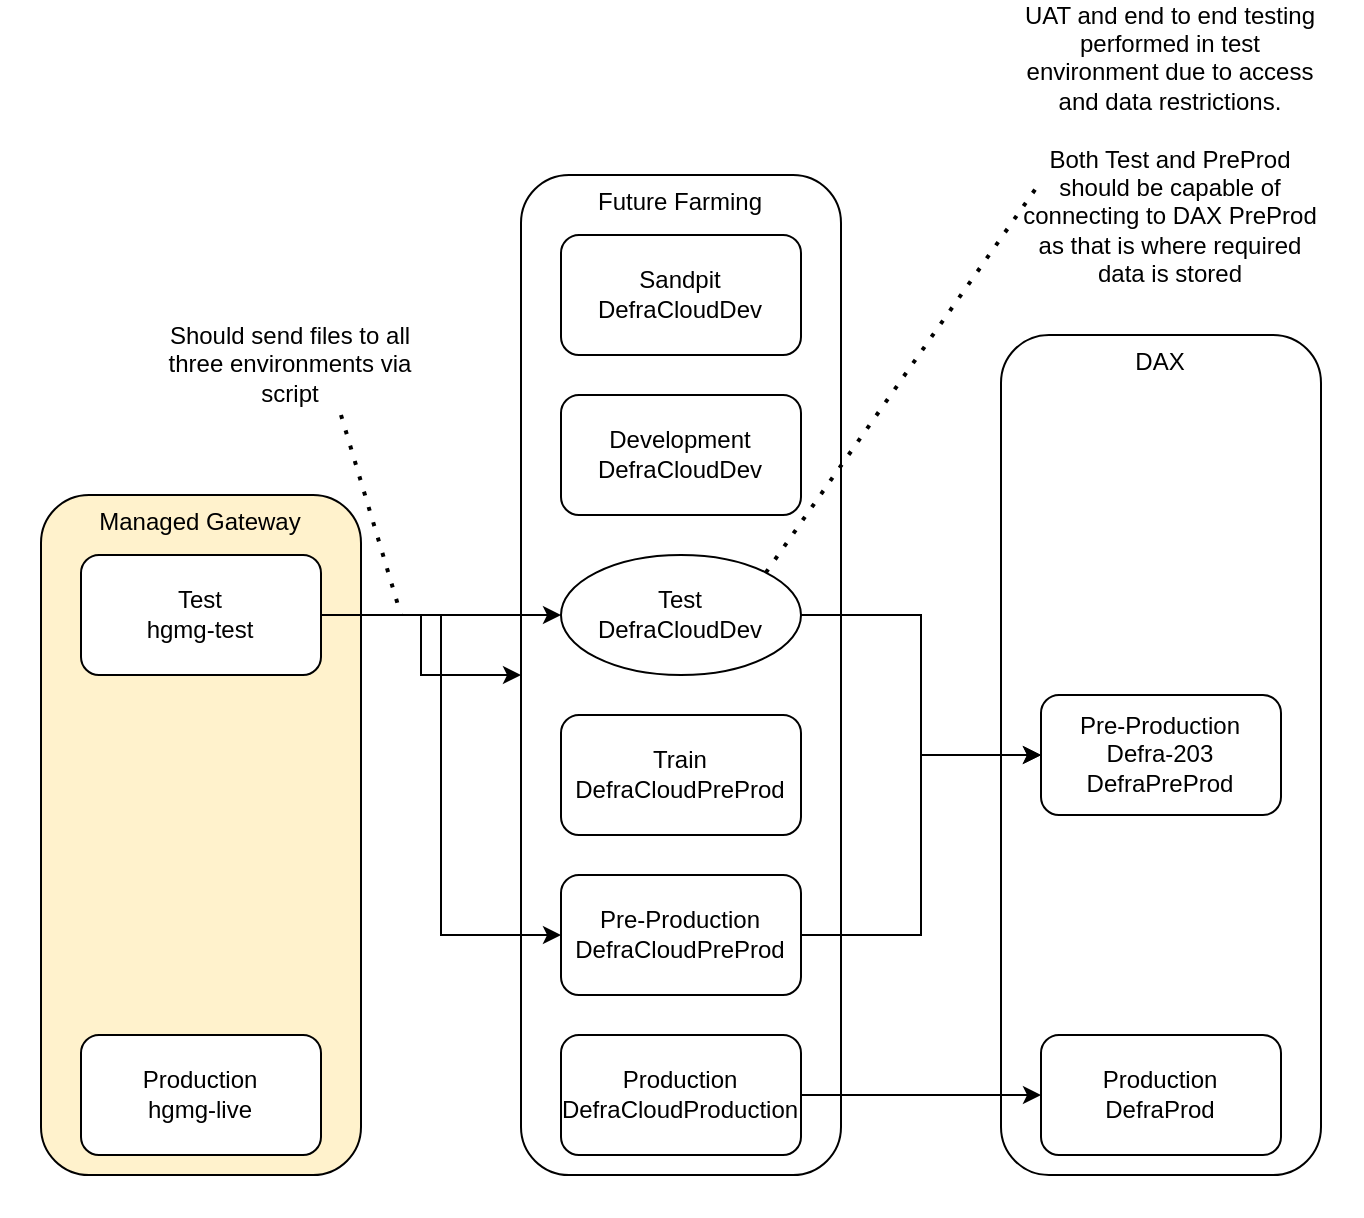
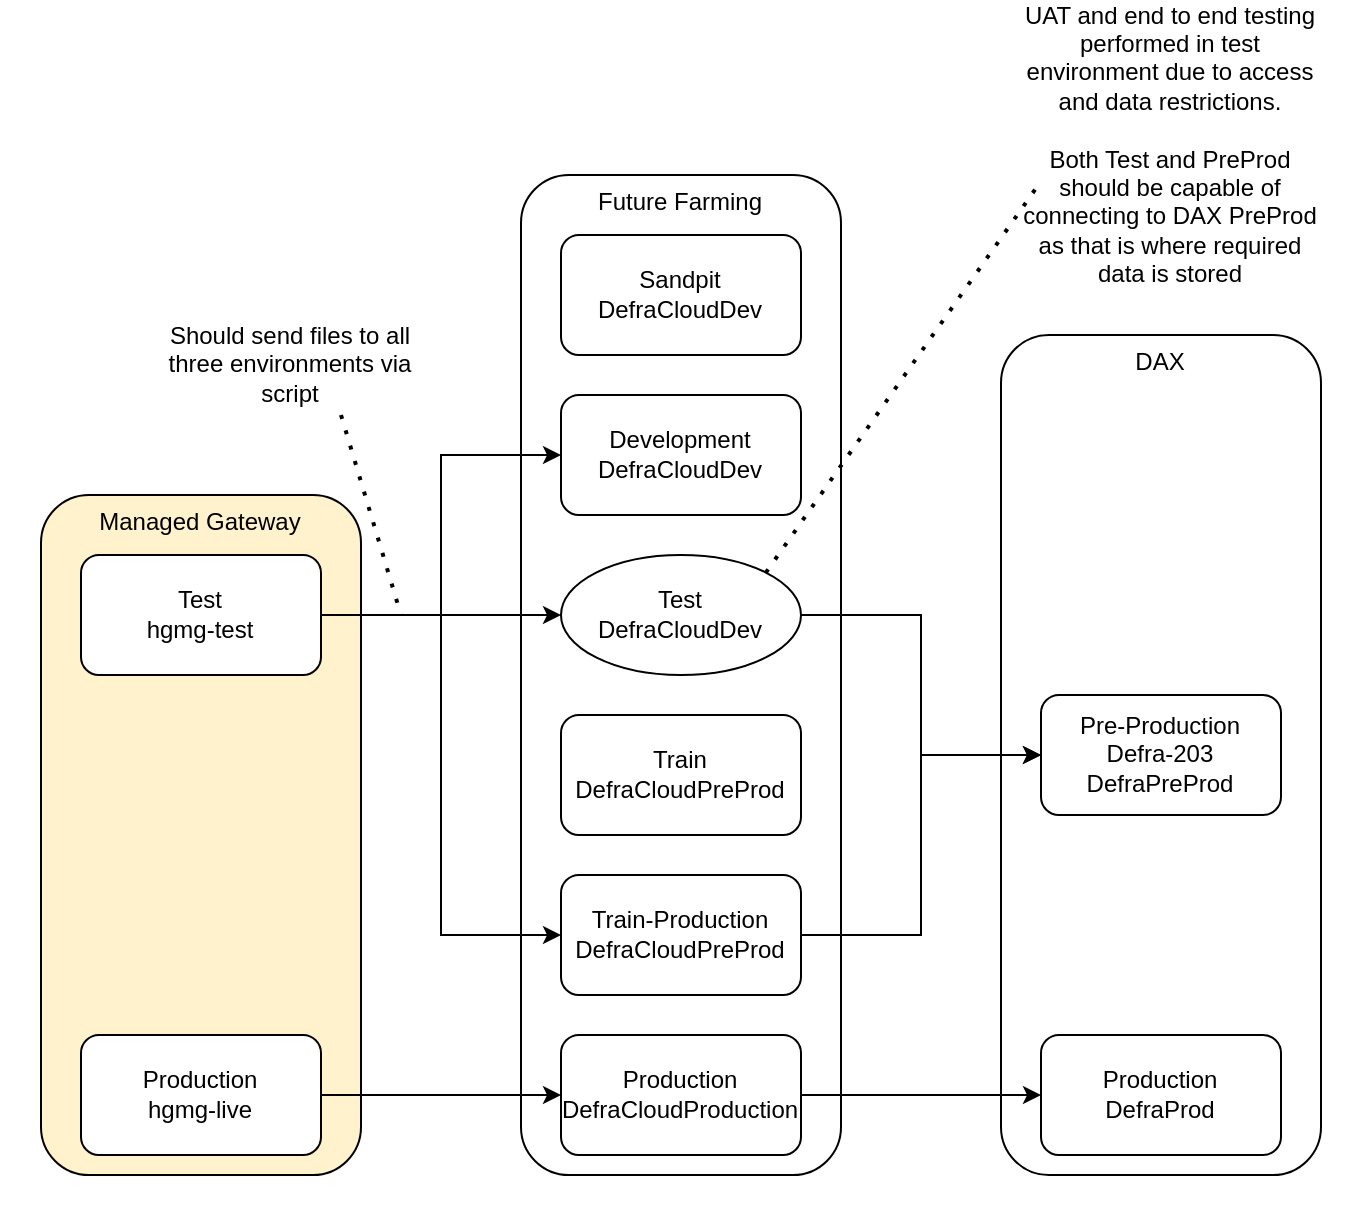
(436, 675) -> (441, 480)
(681, 935) -> (681, 935)
none -> (434, 1095)
